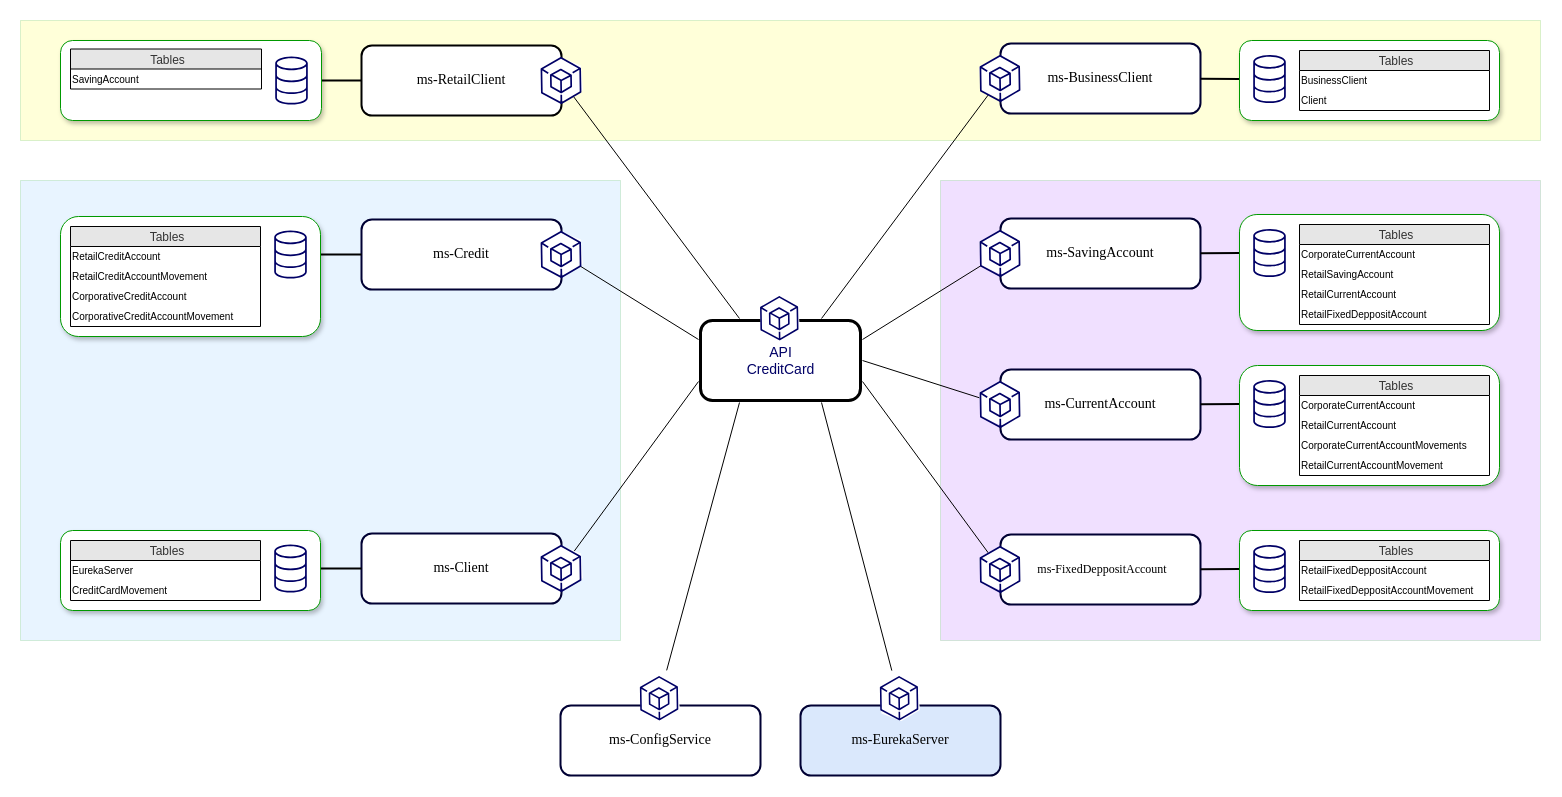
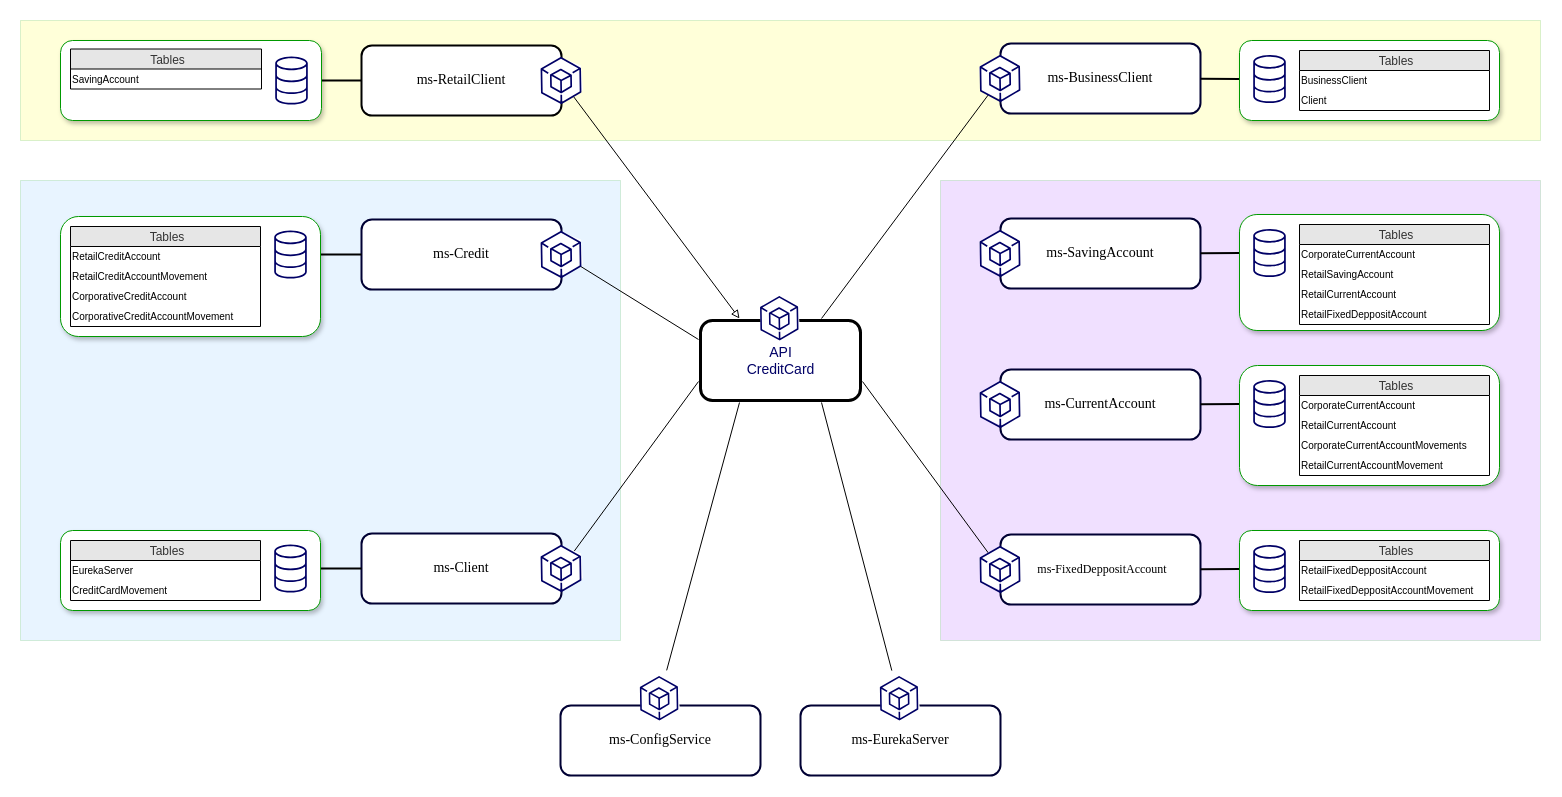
(922, 302) -> none
(735, 313) -> (733, 310)
(922, 379) -> none
(901, 741) -> (901, 741)
